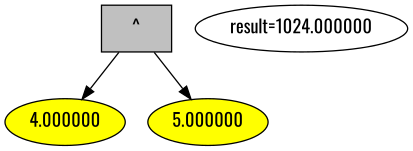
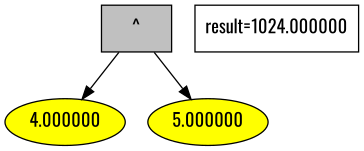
(301, 29) -> (277, 29)
